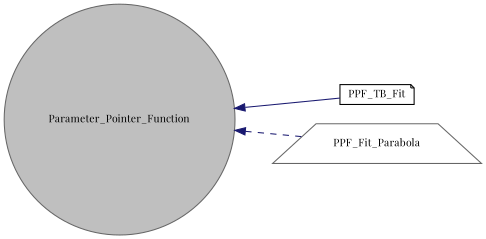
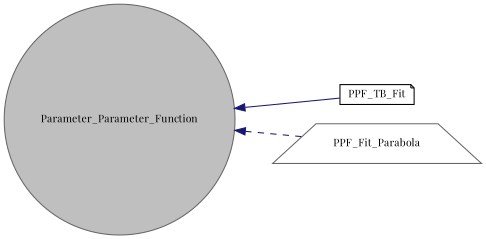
(120, 120) -> (120, 120)
